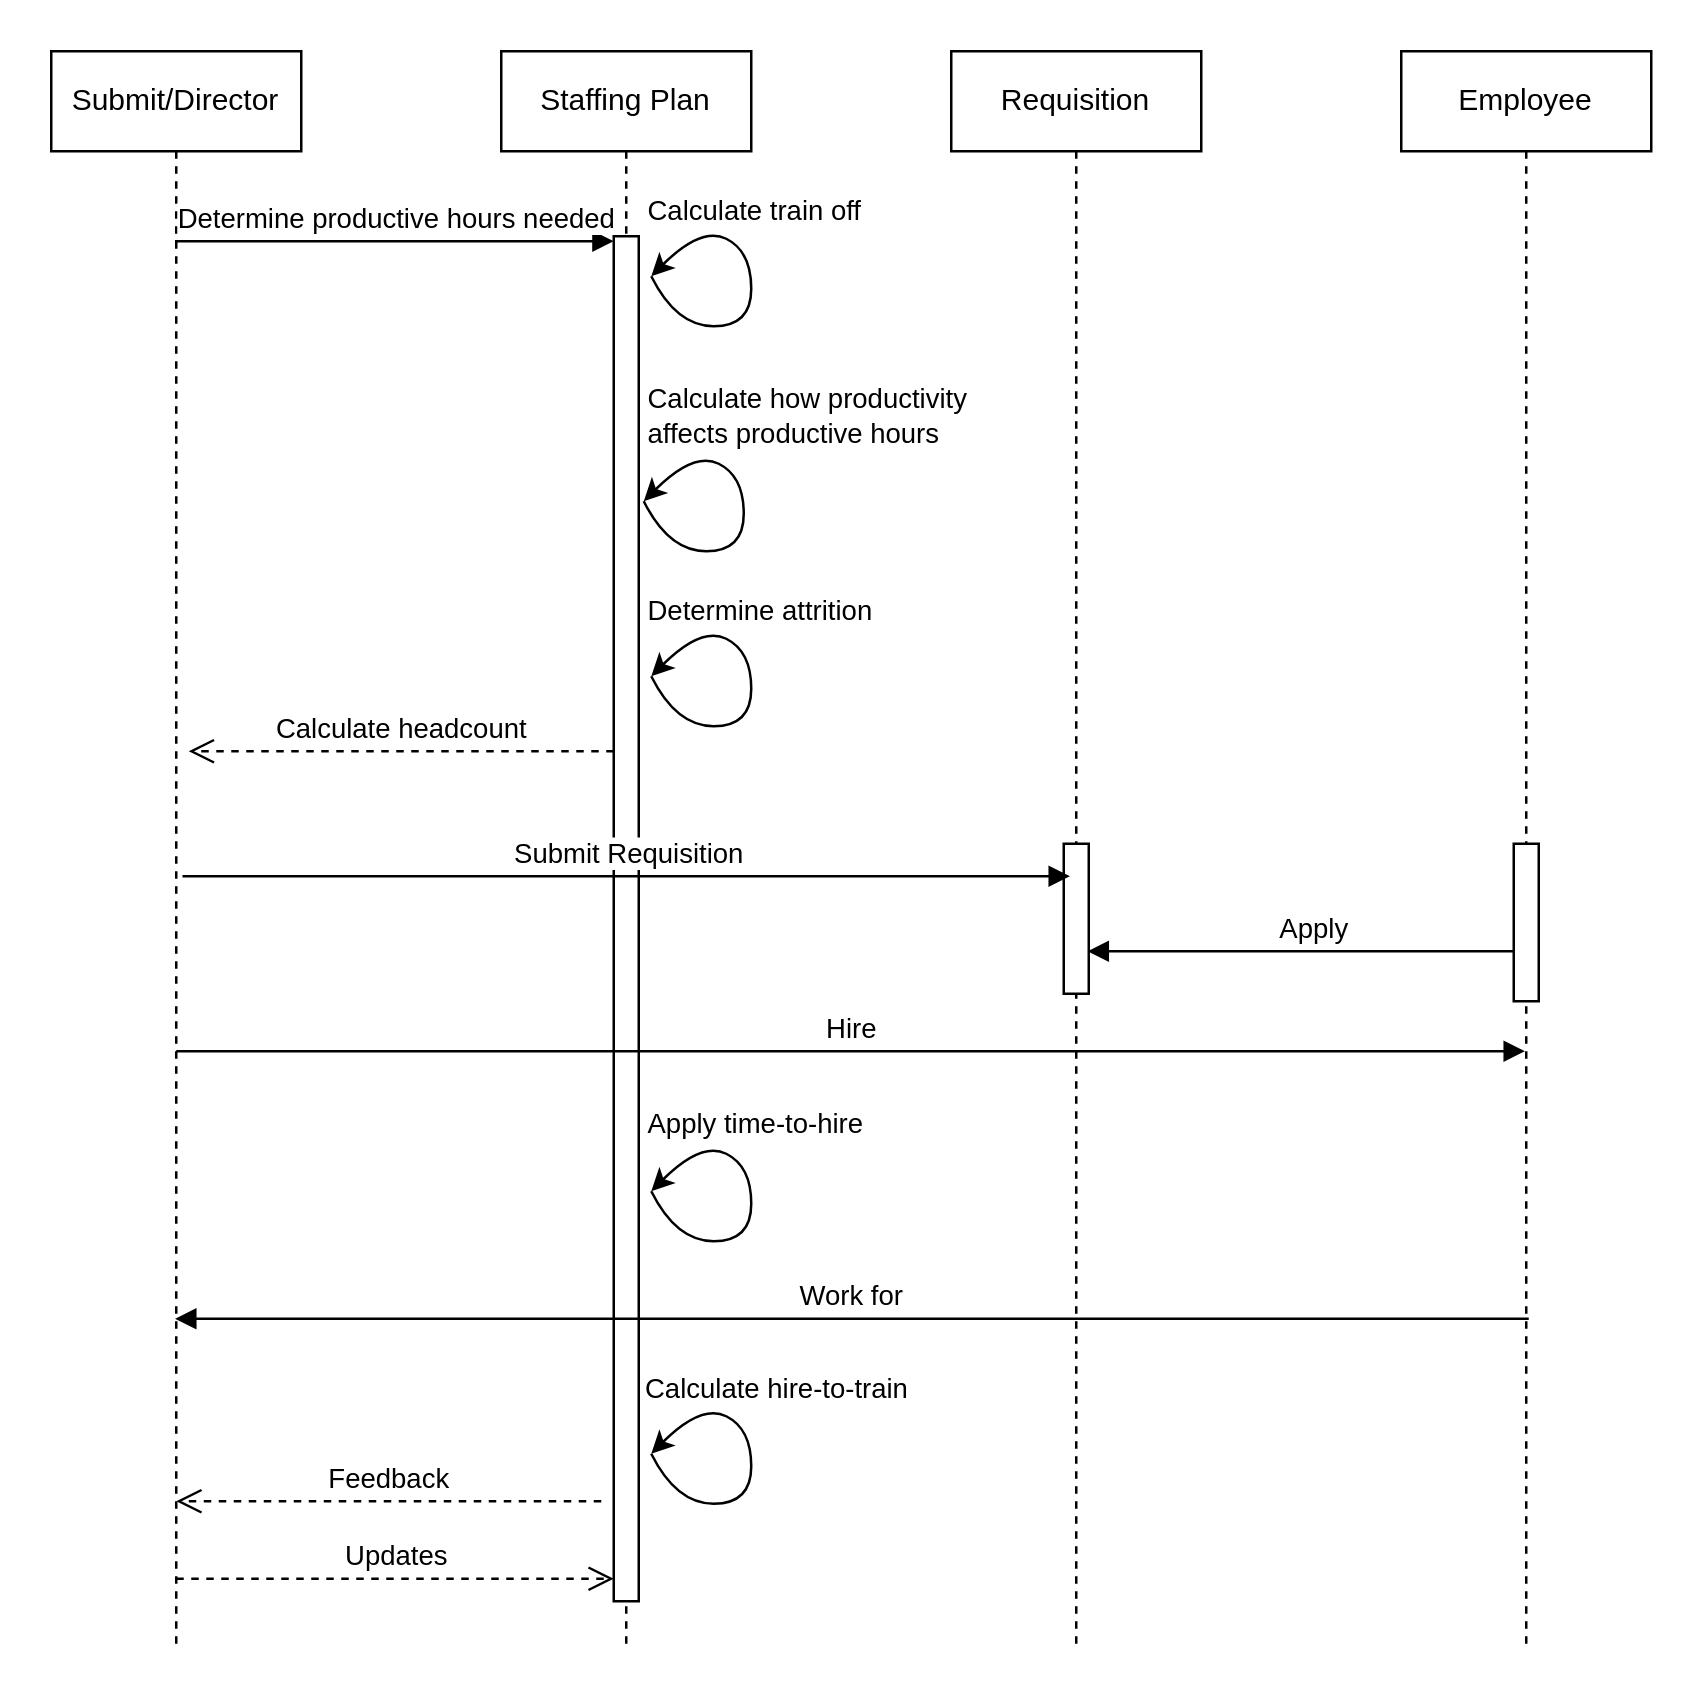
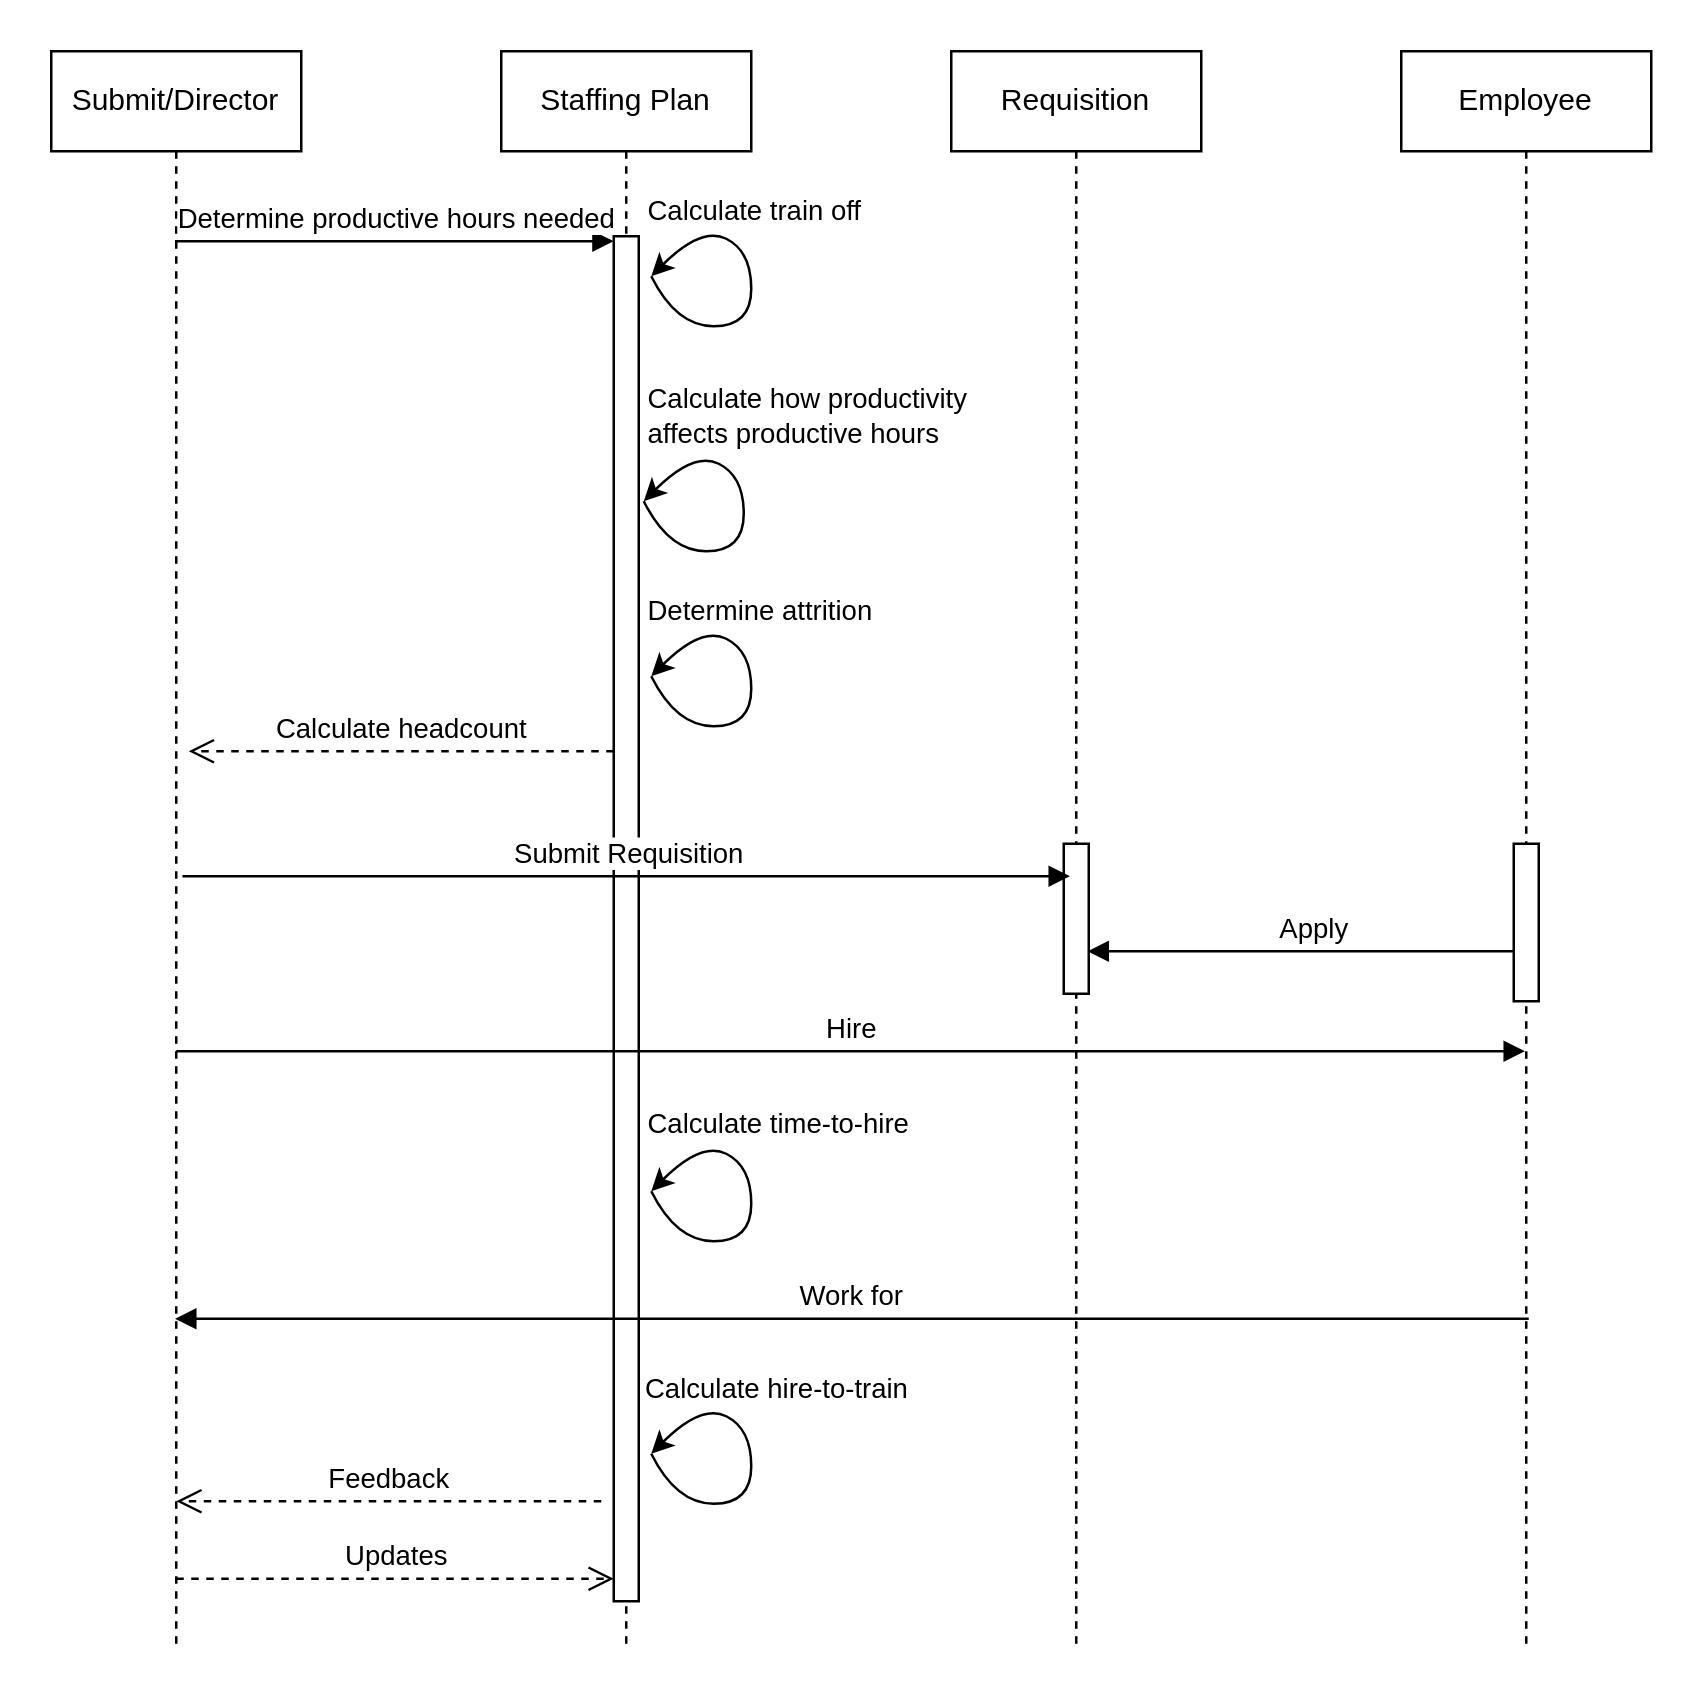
(784, 1124) -> (814, 1124)
